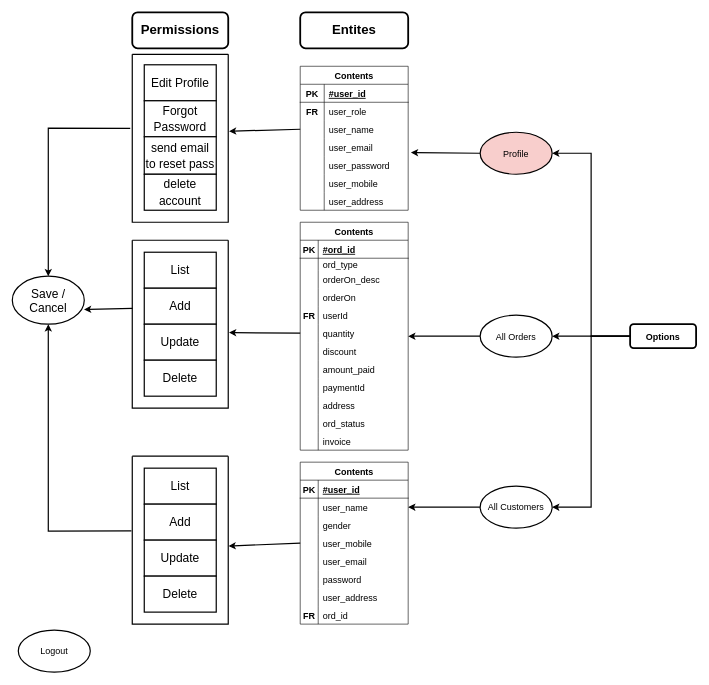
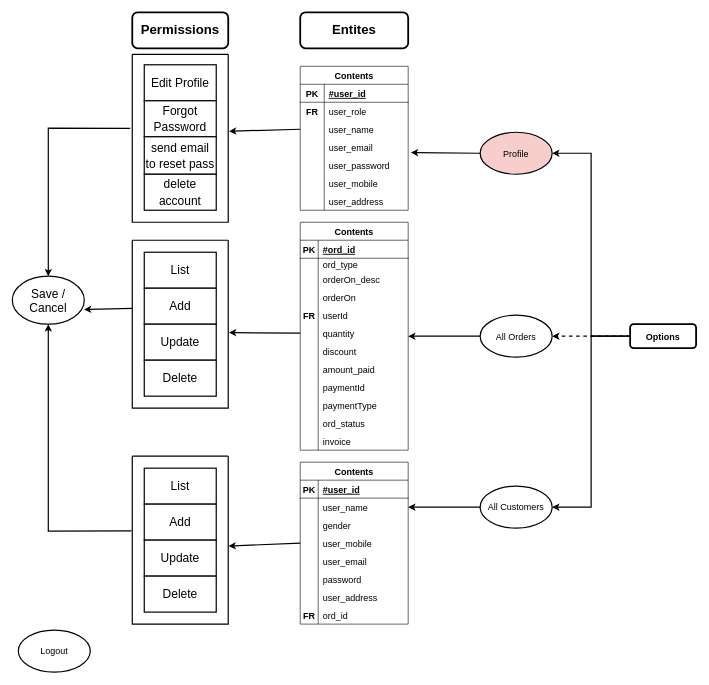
(573, 336) -> (573, 336)
(340, 406) -> (351, 406)
